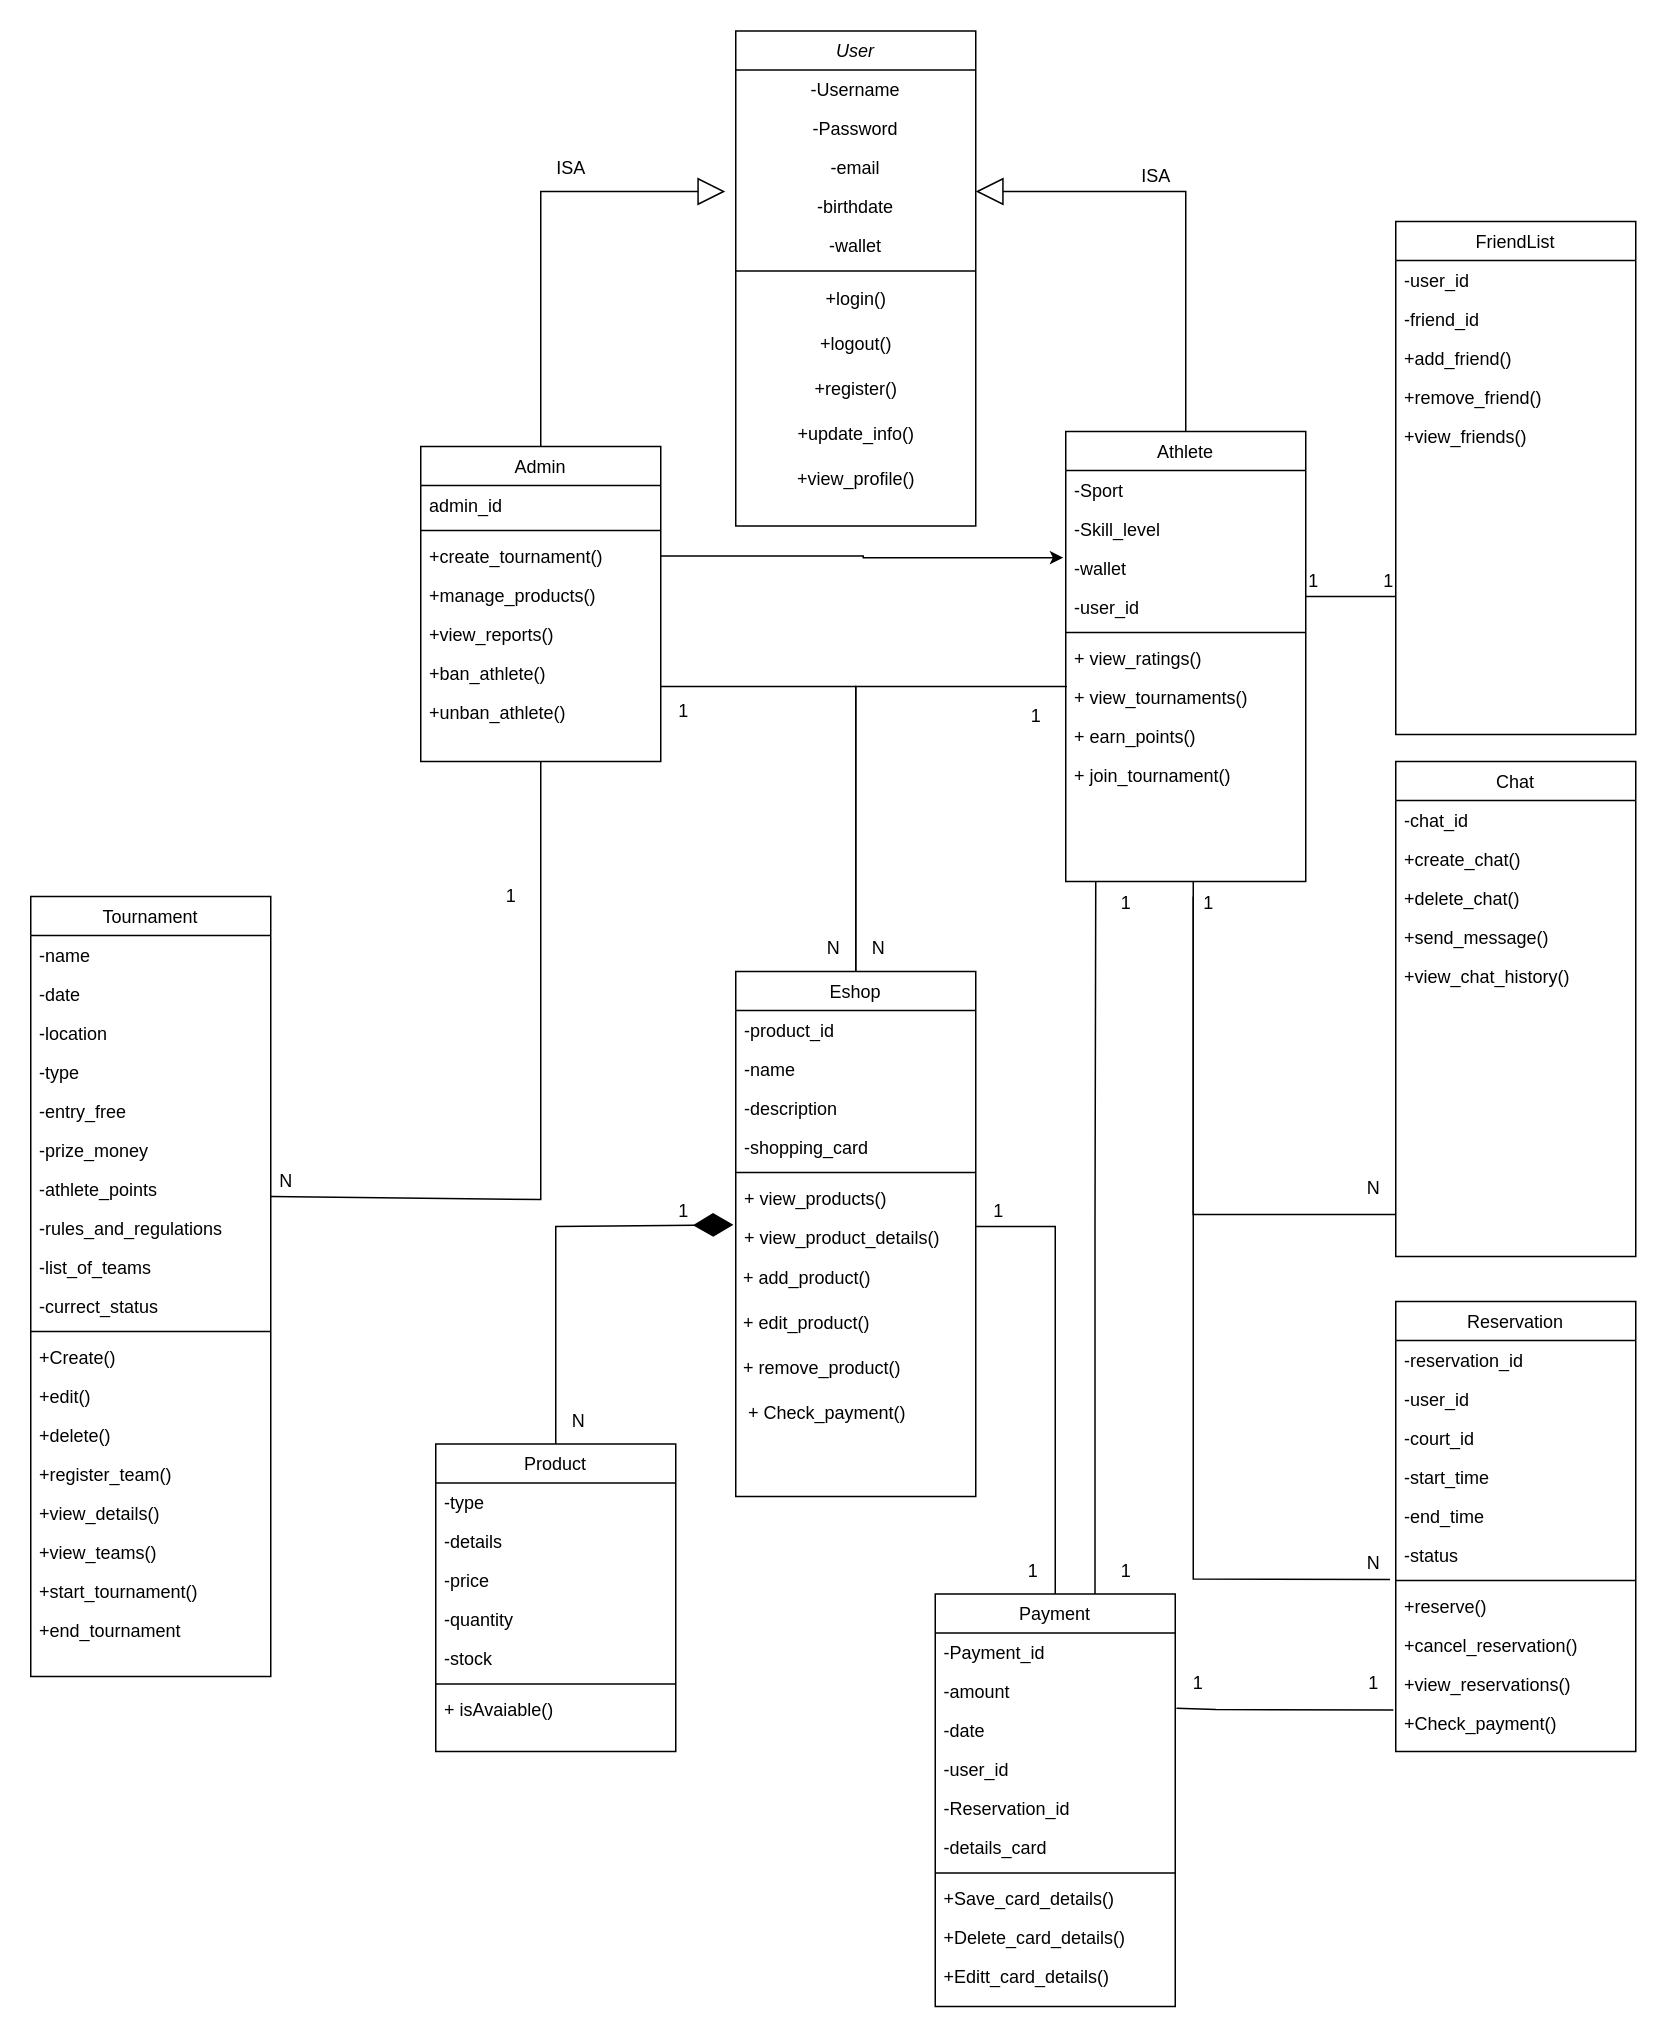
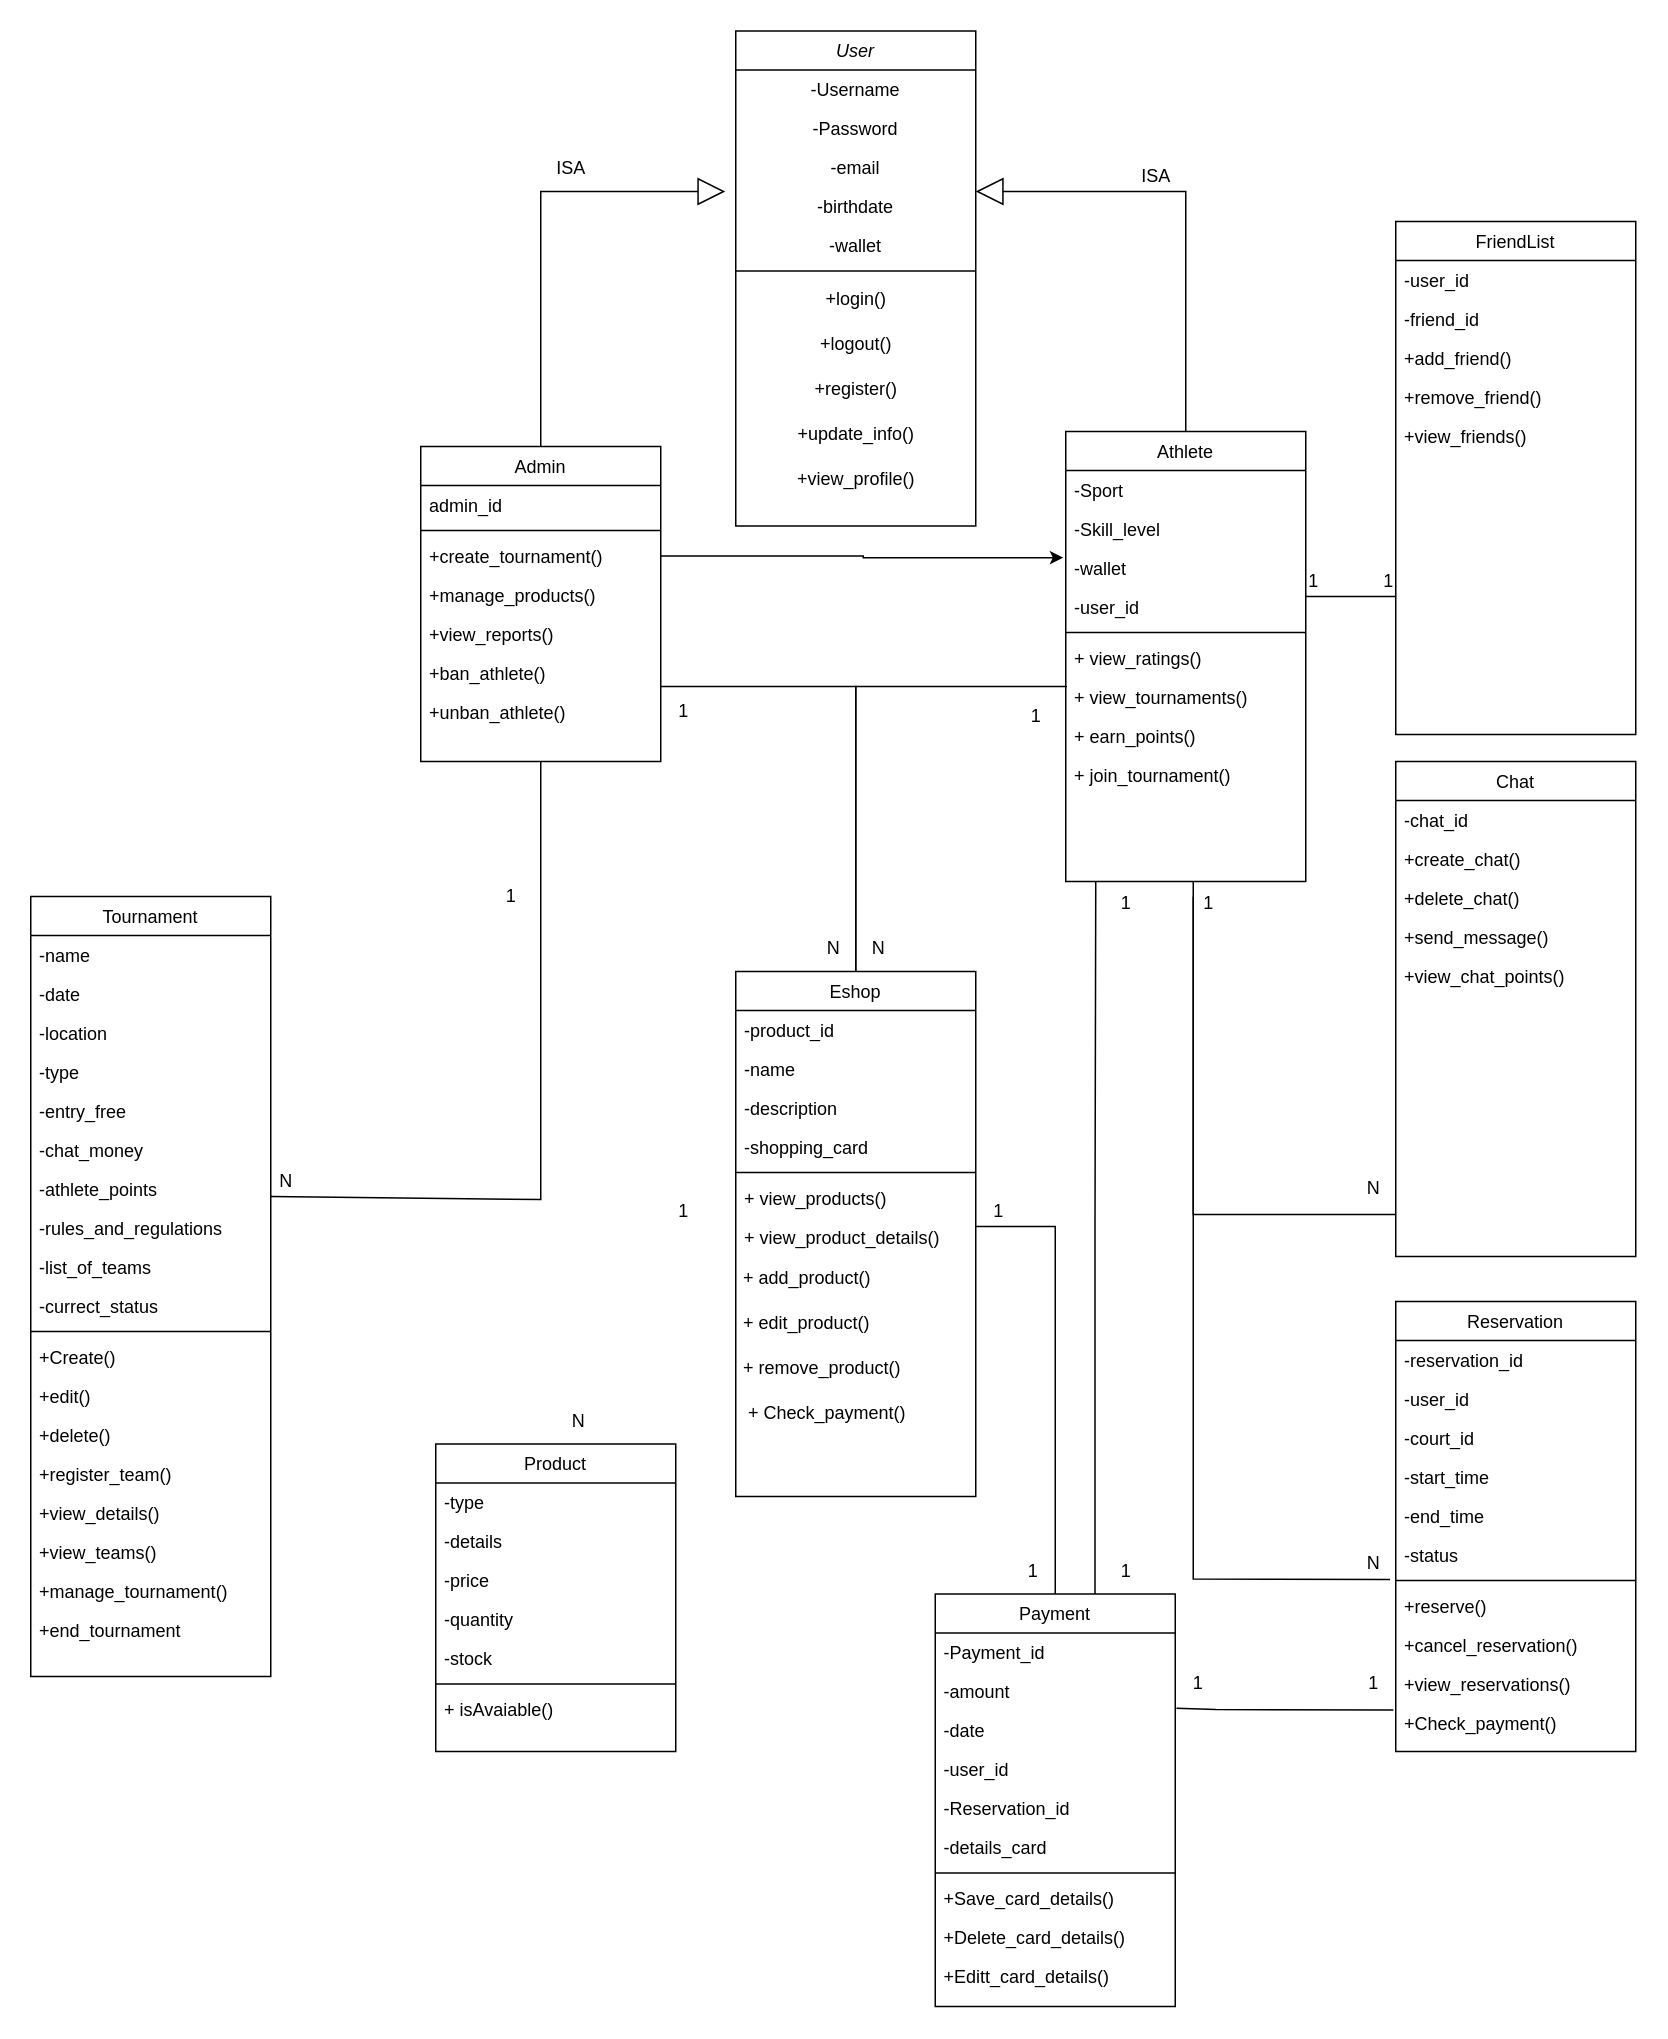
(1500, 977) -> (1495, 977)
(97, 1151) -> (94, 1151)
(556, 1266) -> none
(135, 1592) -> (140, 1592)
